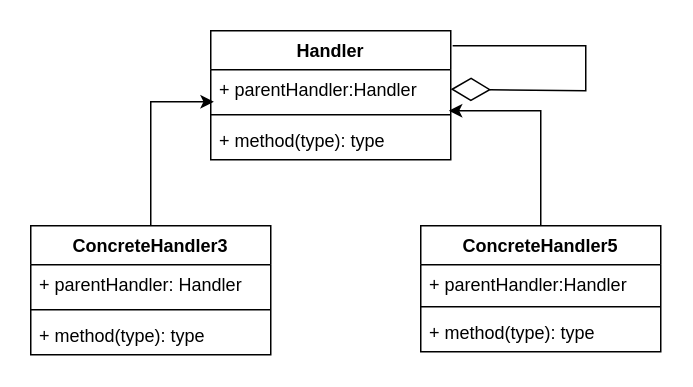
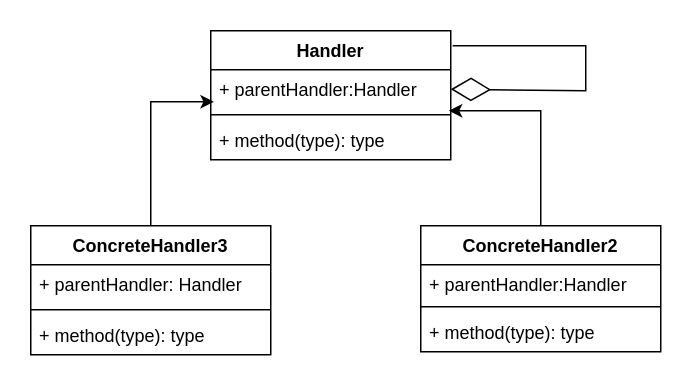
(540, 246) -> (540, 246)
